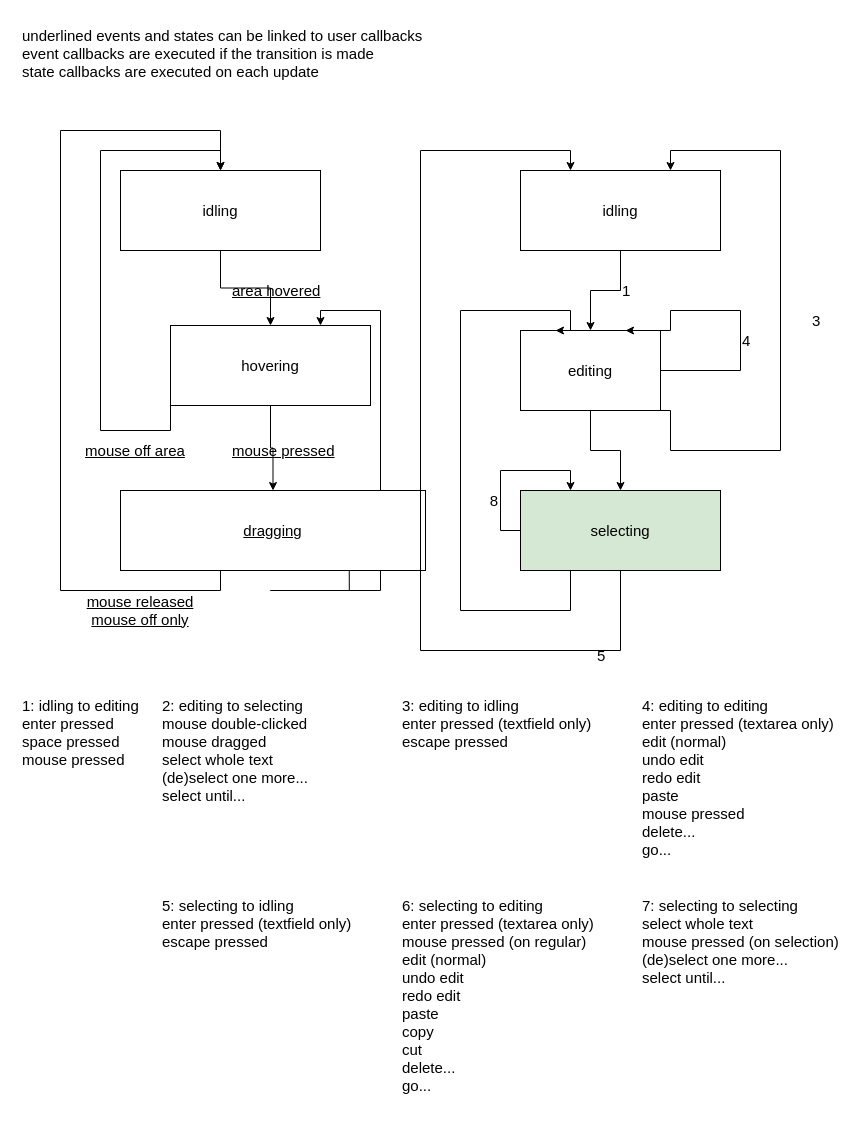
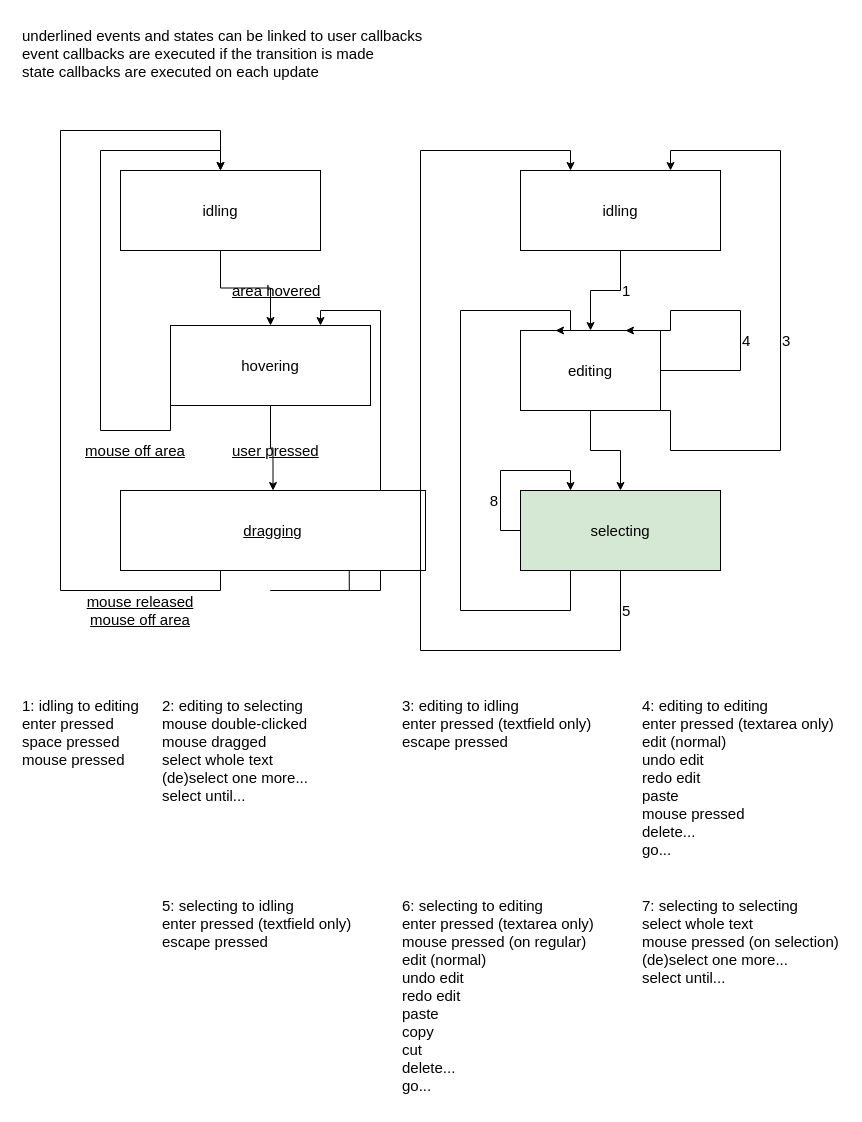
(821, 321) -> (791, 341)
(285, 451) -> (281, 451)
(141, 611) -> (141, 611)
(606, 656) -> (631, 611)
